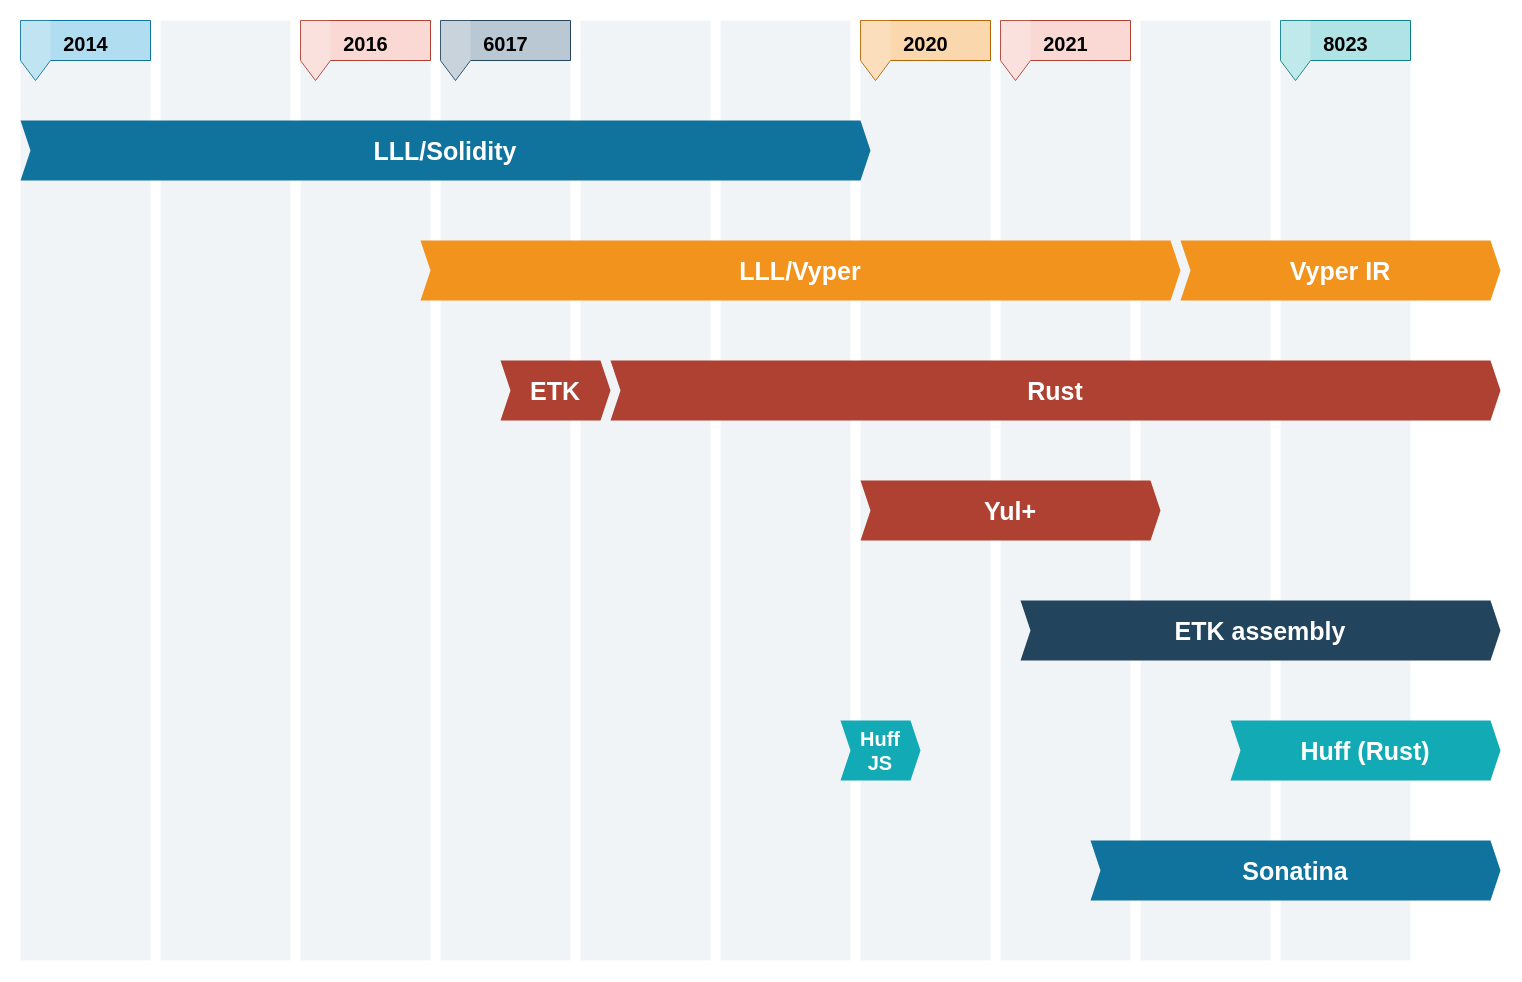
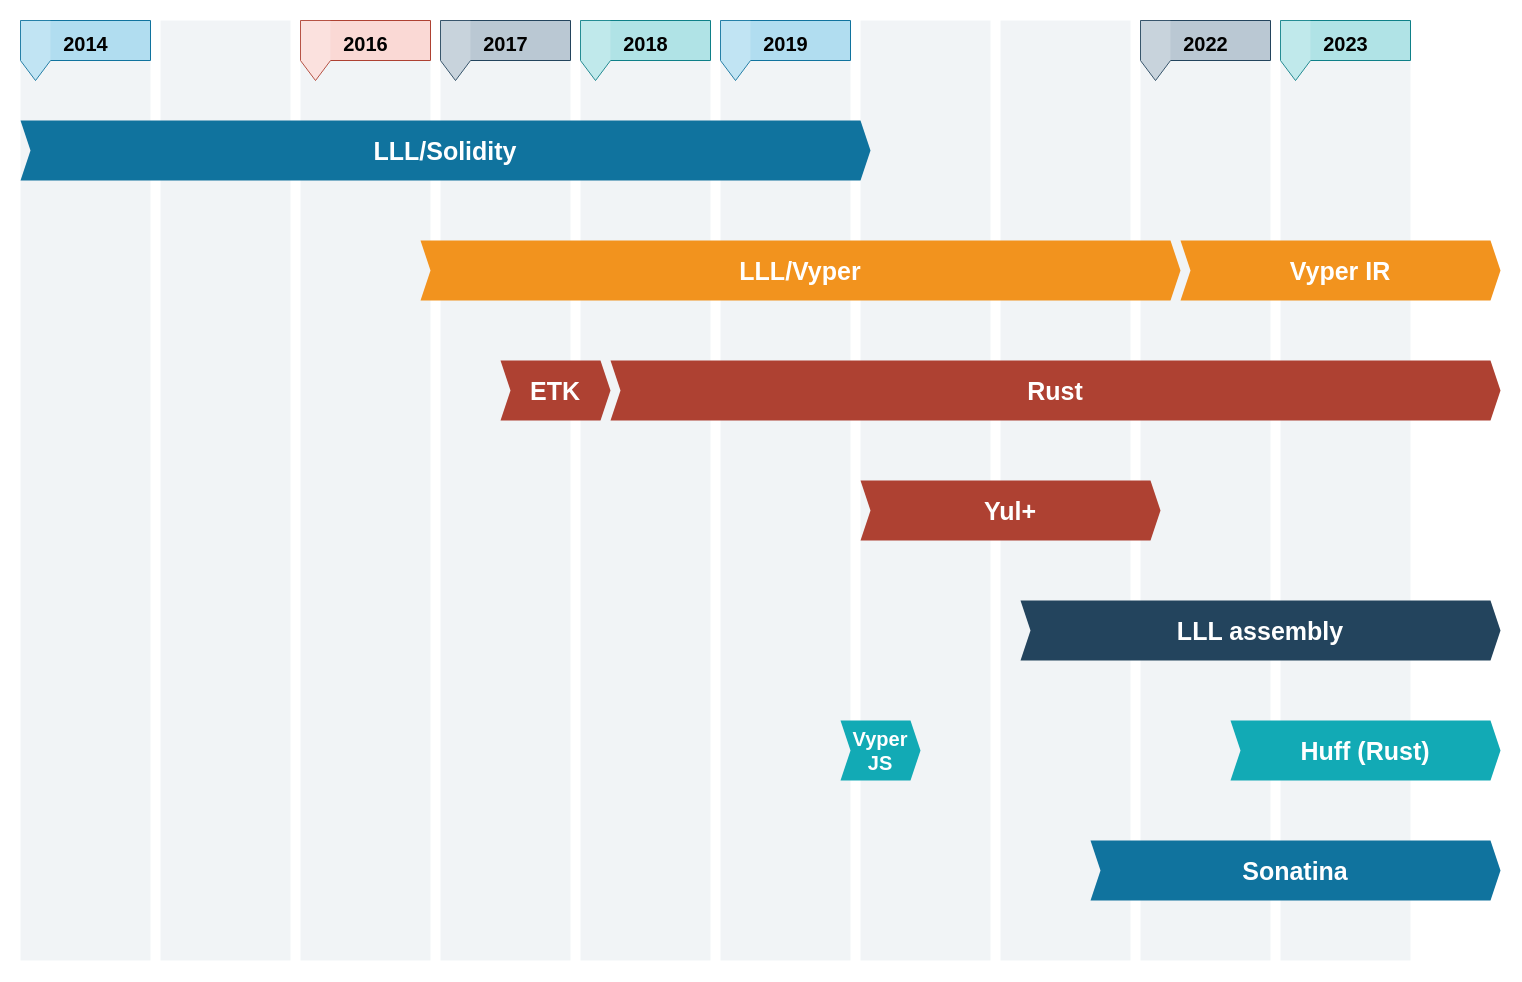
(506, 45) -> (506, 45)
(1346, 45) -> (1346, 45)
none -> (646, 51)
none -> (786, 51)
(926, 51) -> none
(1066, 51) -> none
none -> (1206, 51)
(1261, 631) -> (1261, 631)
(881, 751) -> (881, 751)
